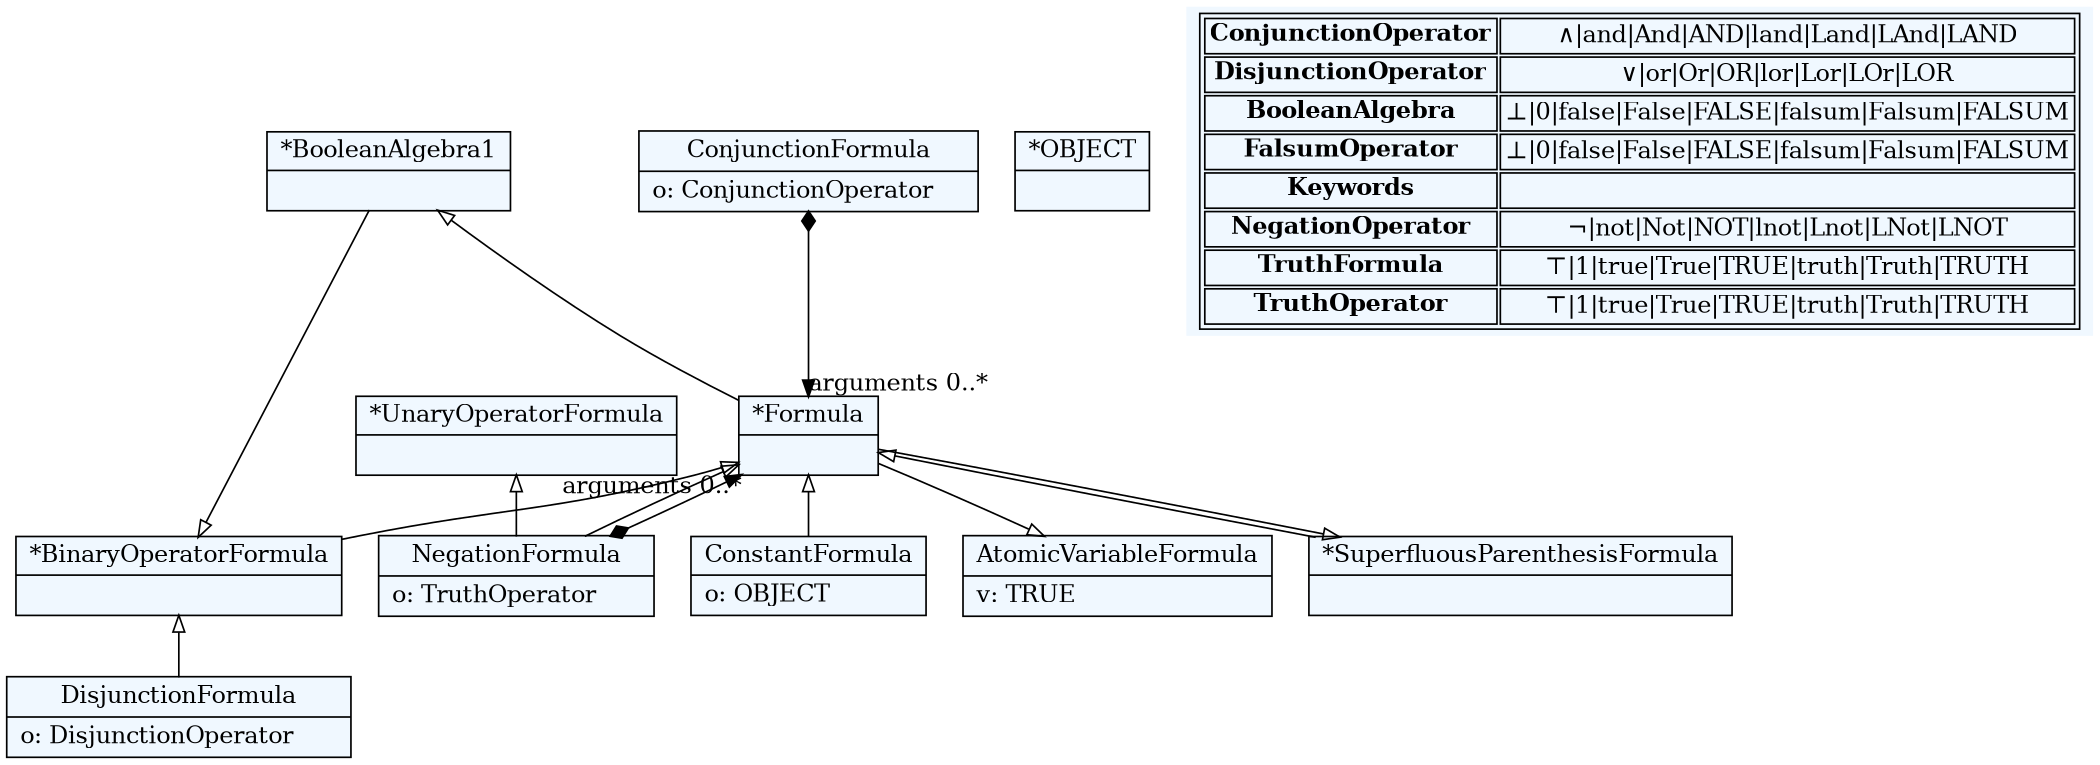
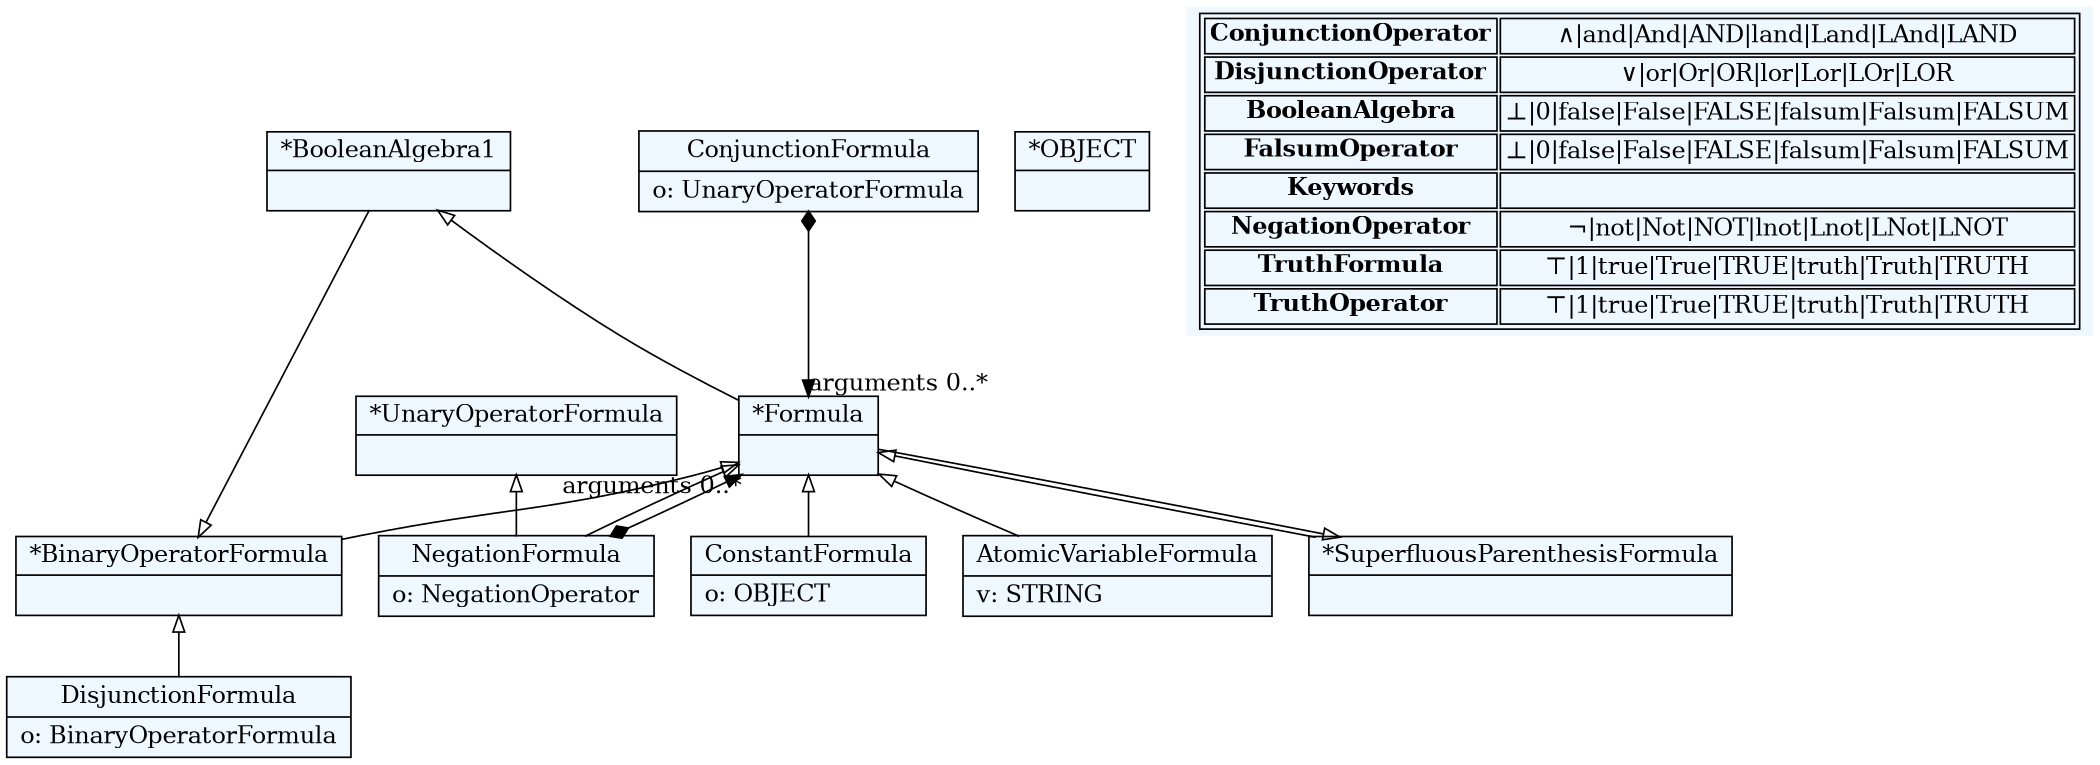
(793, 191) -> (809, 191)
(954, 496) -> (957, 509)
(495, 595) -> (516, 595)
(1027, 595) -> (1040, 595)
(157, 736) -> (179, 736)
